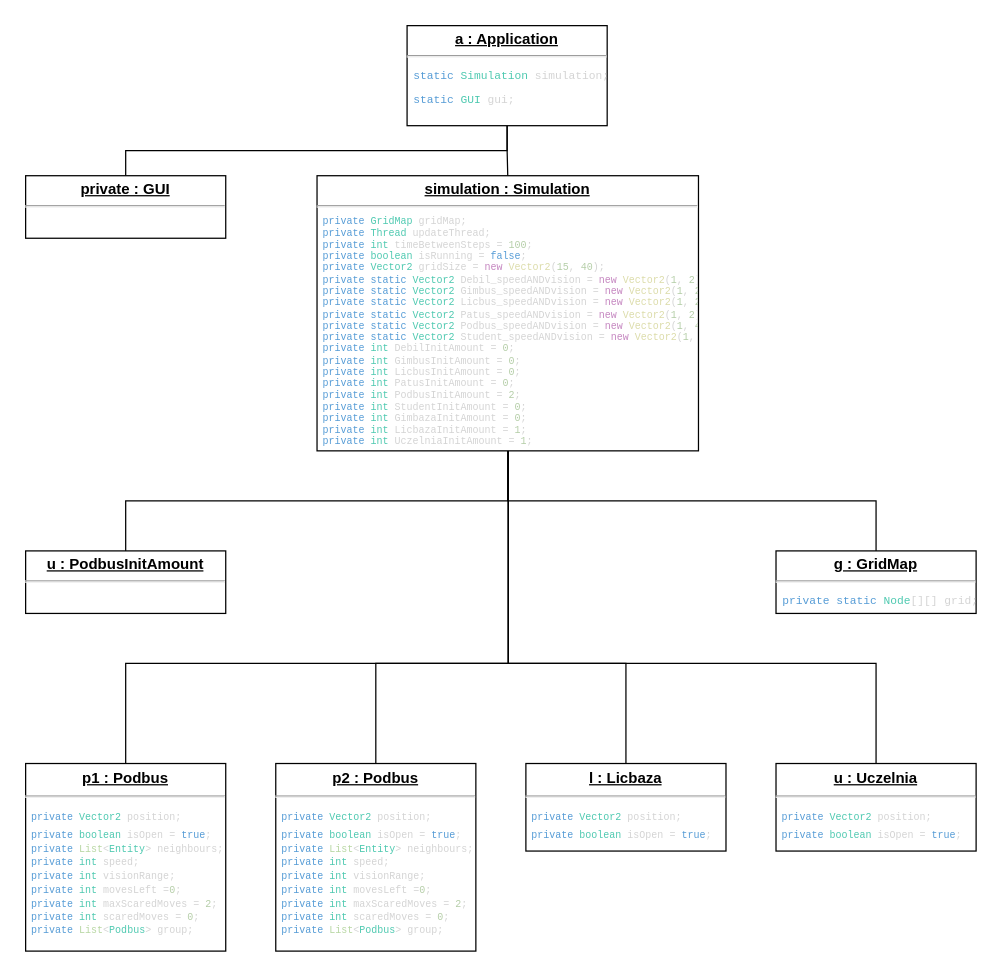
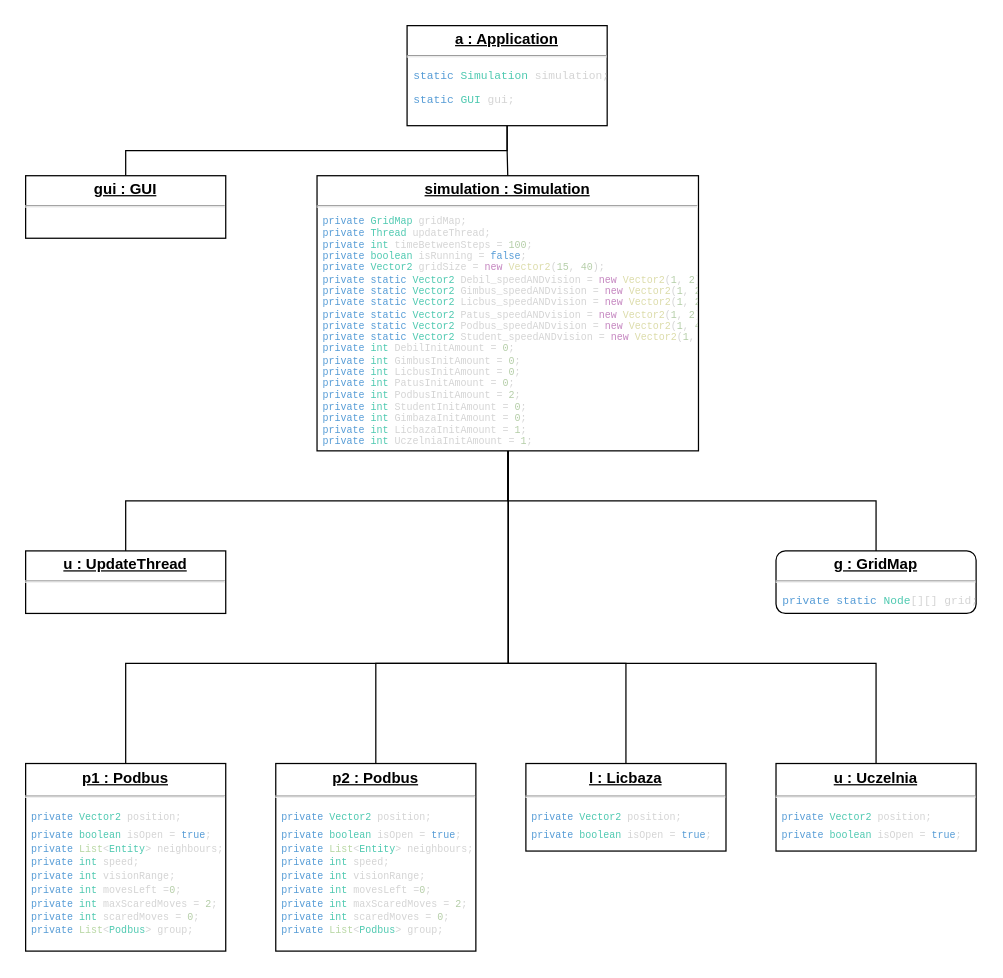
(72, 185) -> (56, 185)
(102, 560) -> (87, 560)
(876, 582) -> (876, 582)
